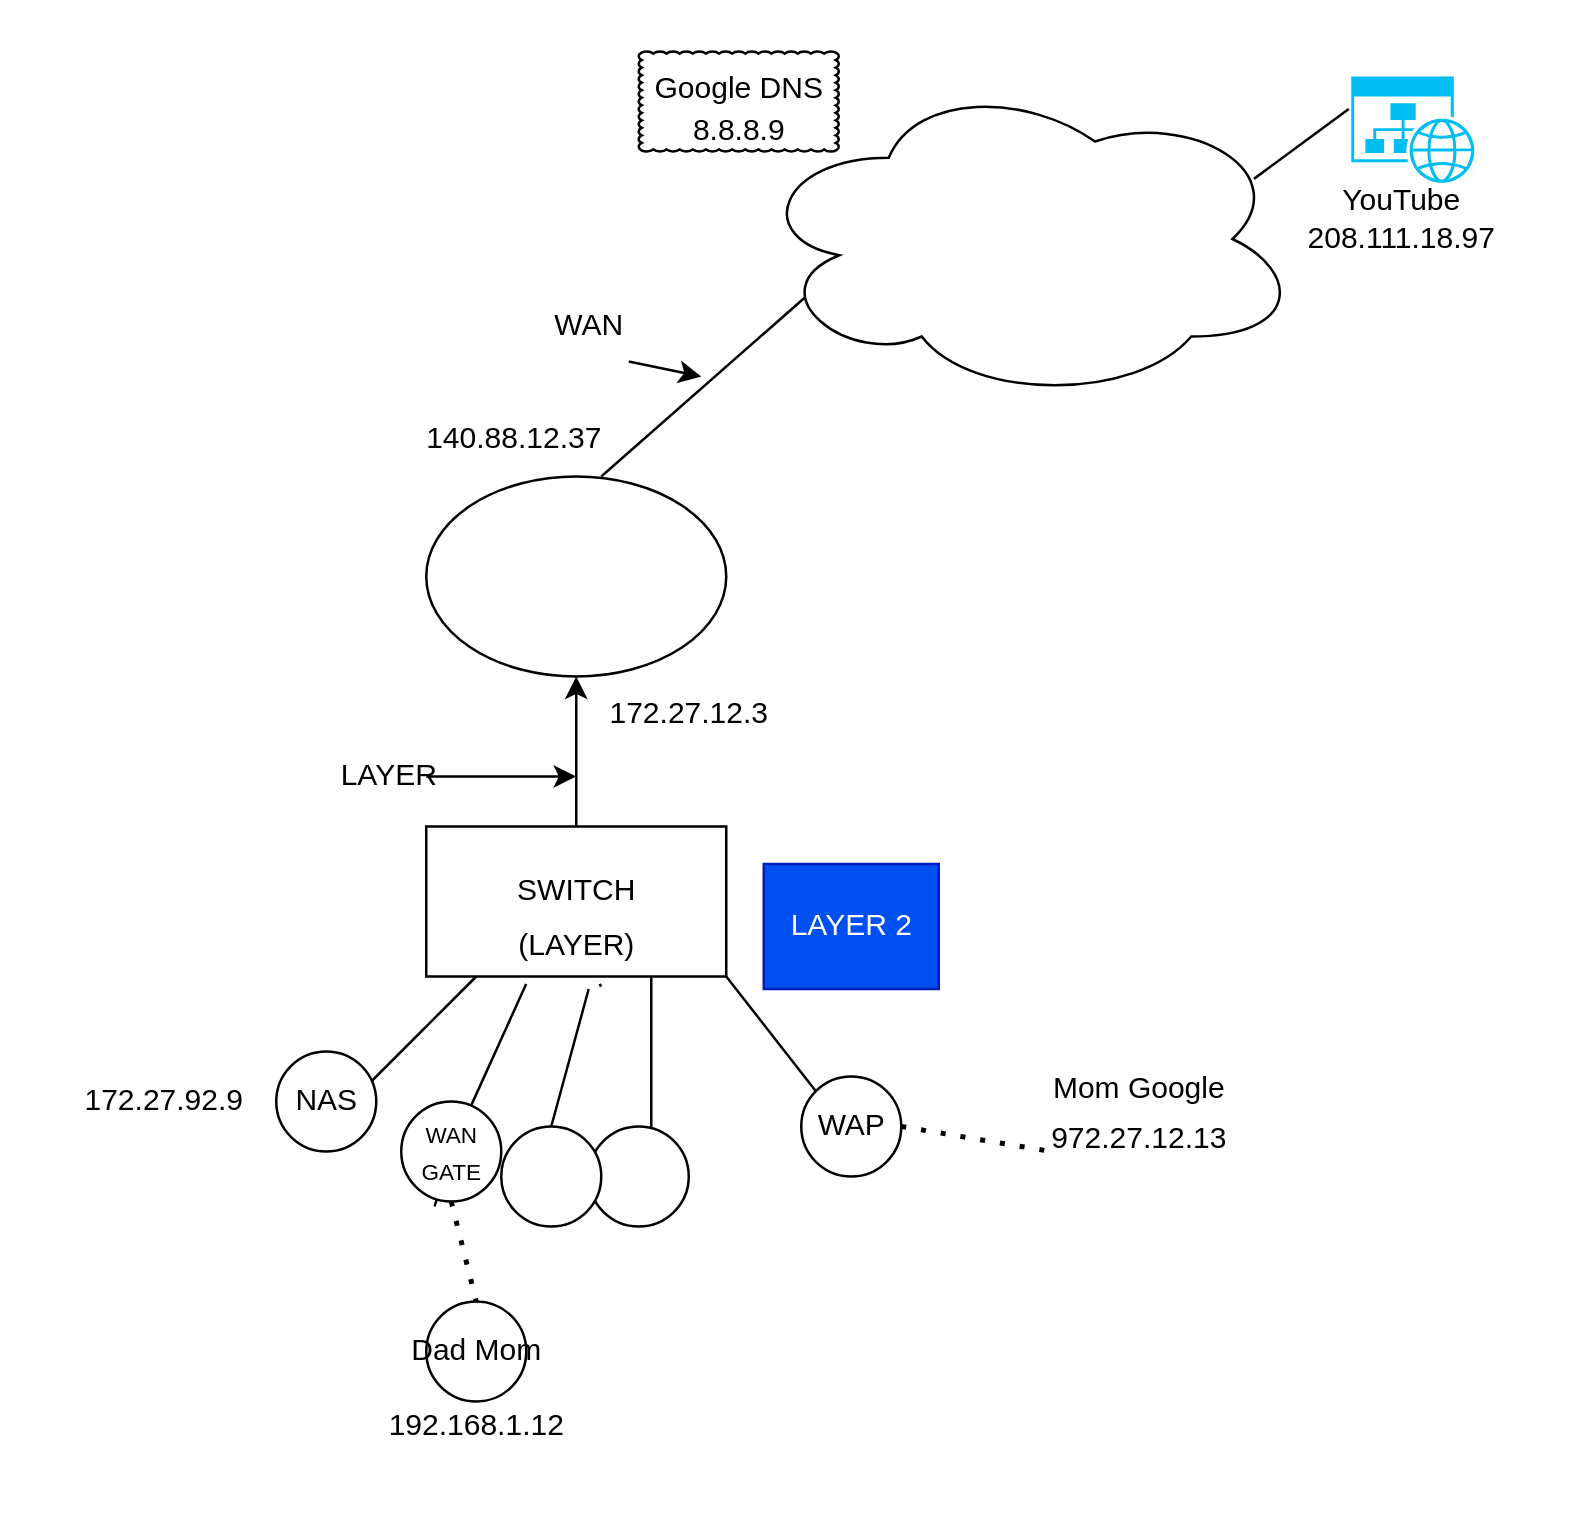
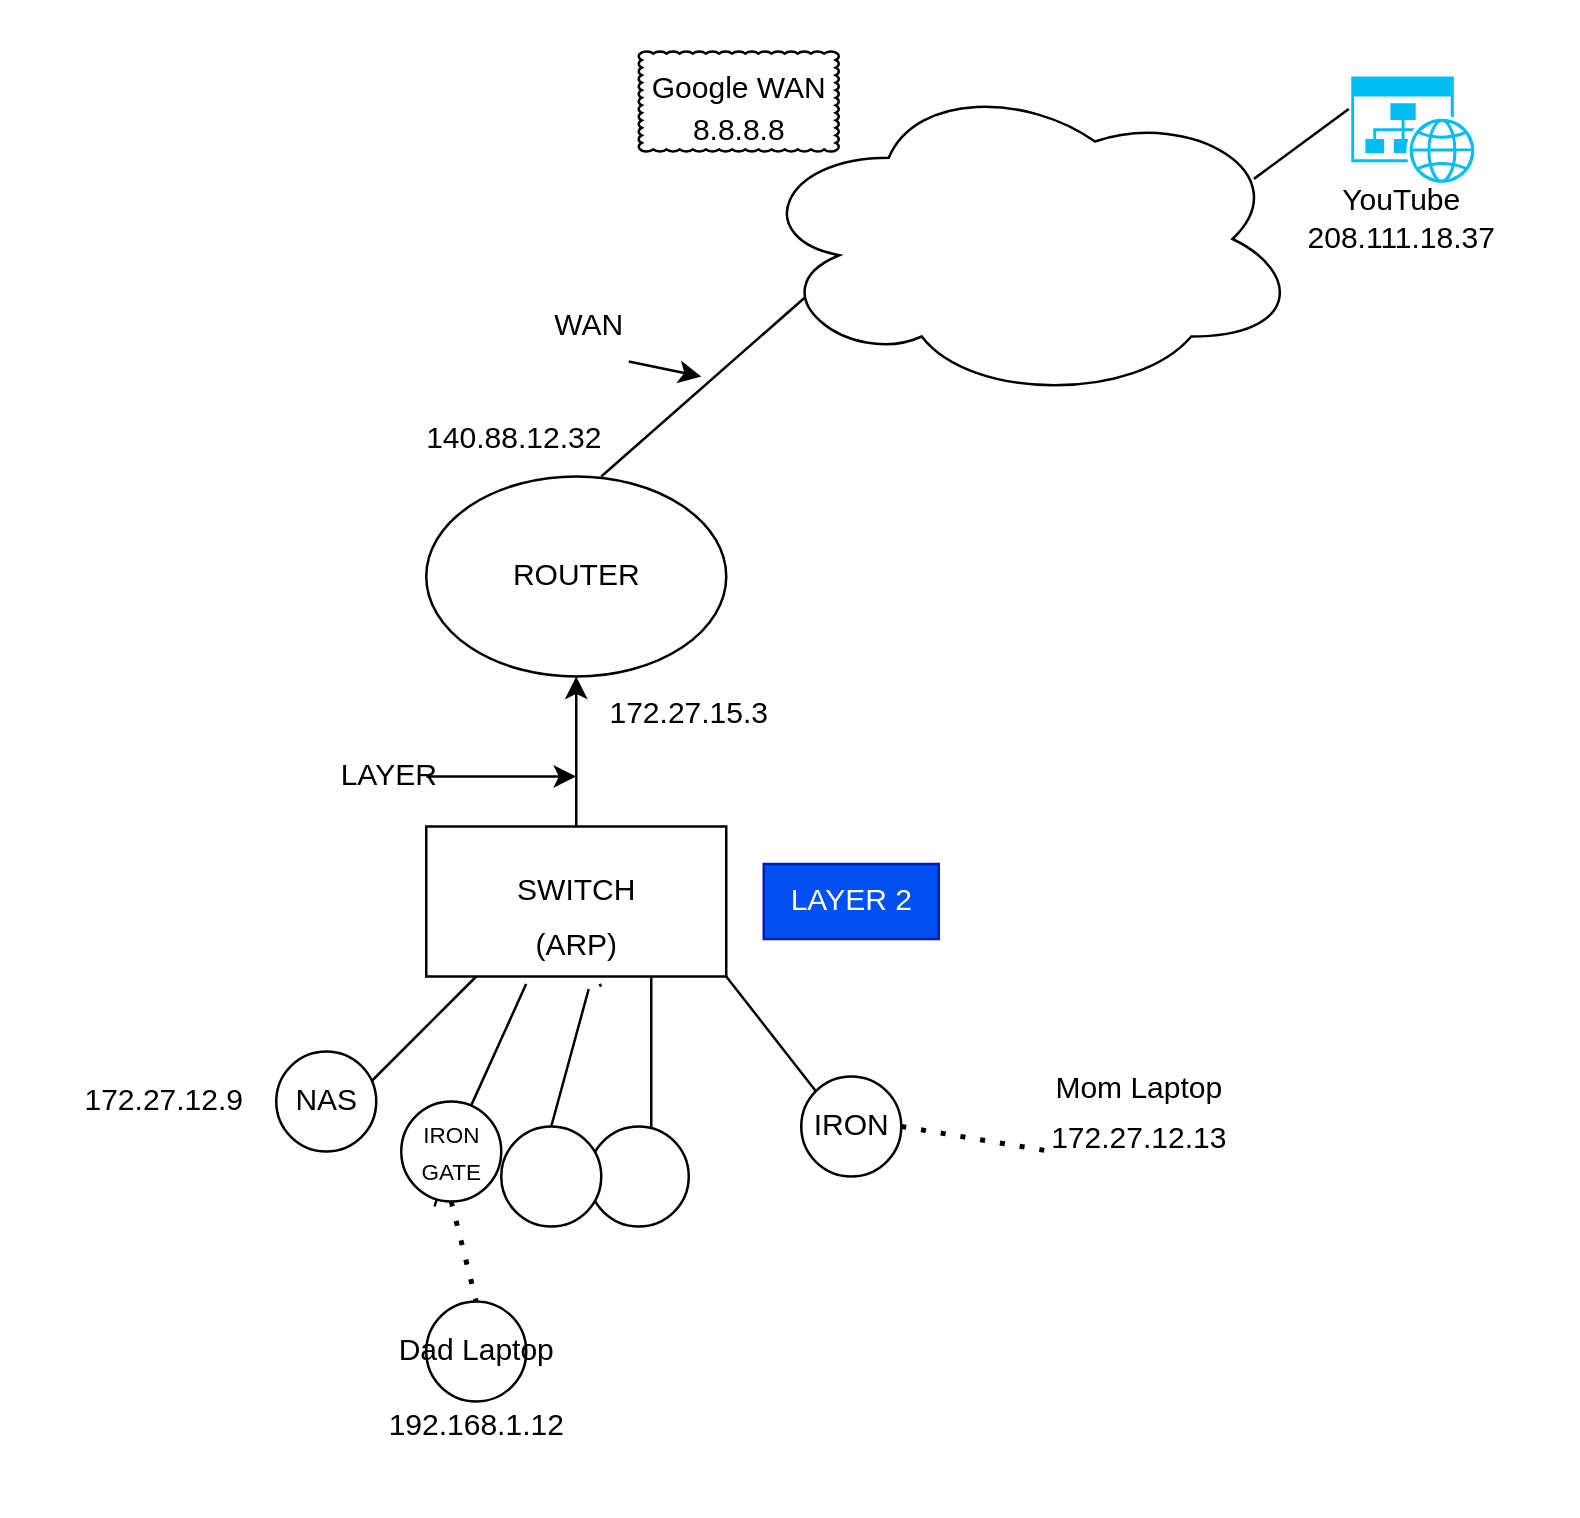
(740, 89) -> (740, 89)
(740, 131) -> (740, 131)
(1403, 219) -> (1403, 219)
(515, 439) -> (515, 439)
none -> (576, 576)
(690, 714) -> (690, 714)
(851, 926) -> (851, 901)
(578, 946) -> (578, 946)
(1140, 1089) -> (1140, 1089)
(165, 1101) -> (165, 1101)
(853, 1126) -> (853, 1126)
(1140, 1139) -> (1140, 1139)
(453, 1151) -> (453, 1151)
(478, 1351) -> (478, 1351)
